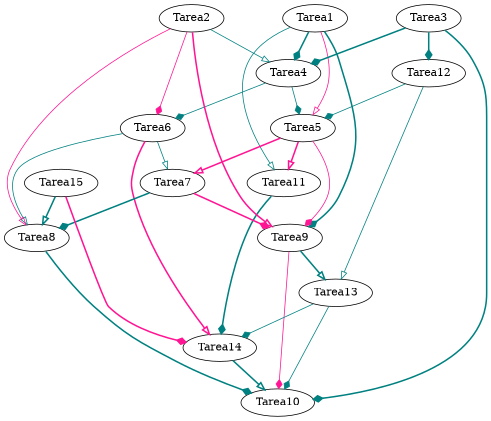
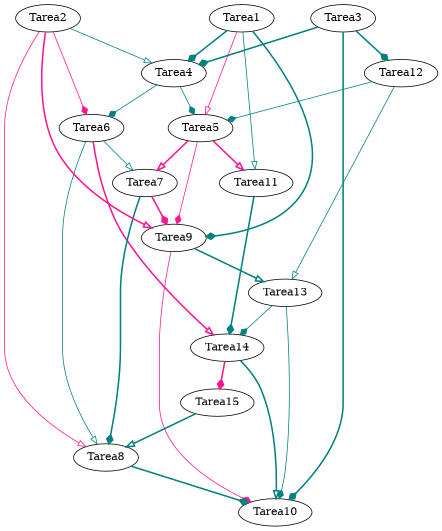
(100, 288) -> (223, 371)
